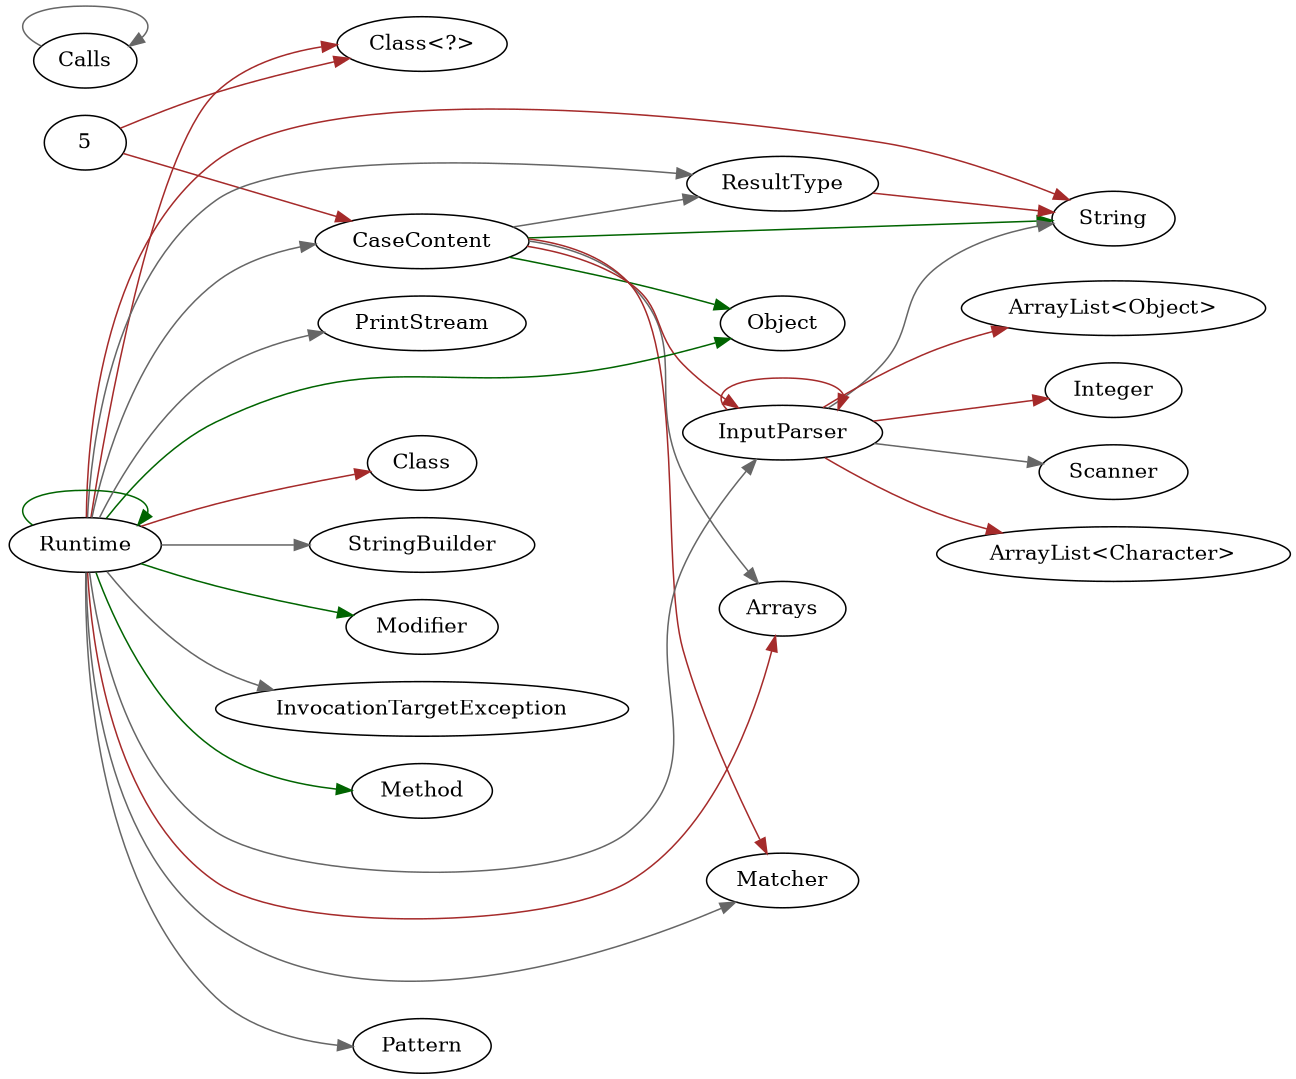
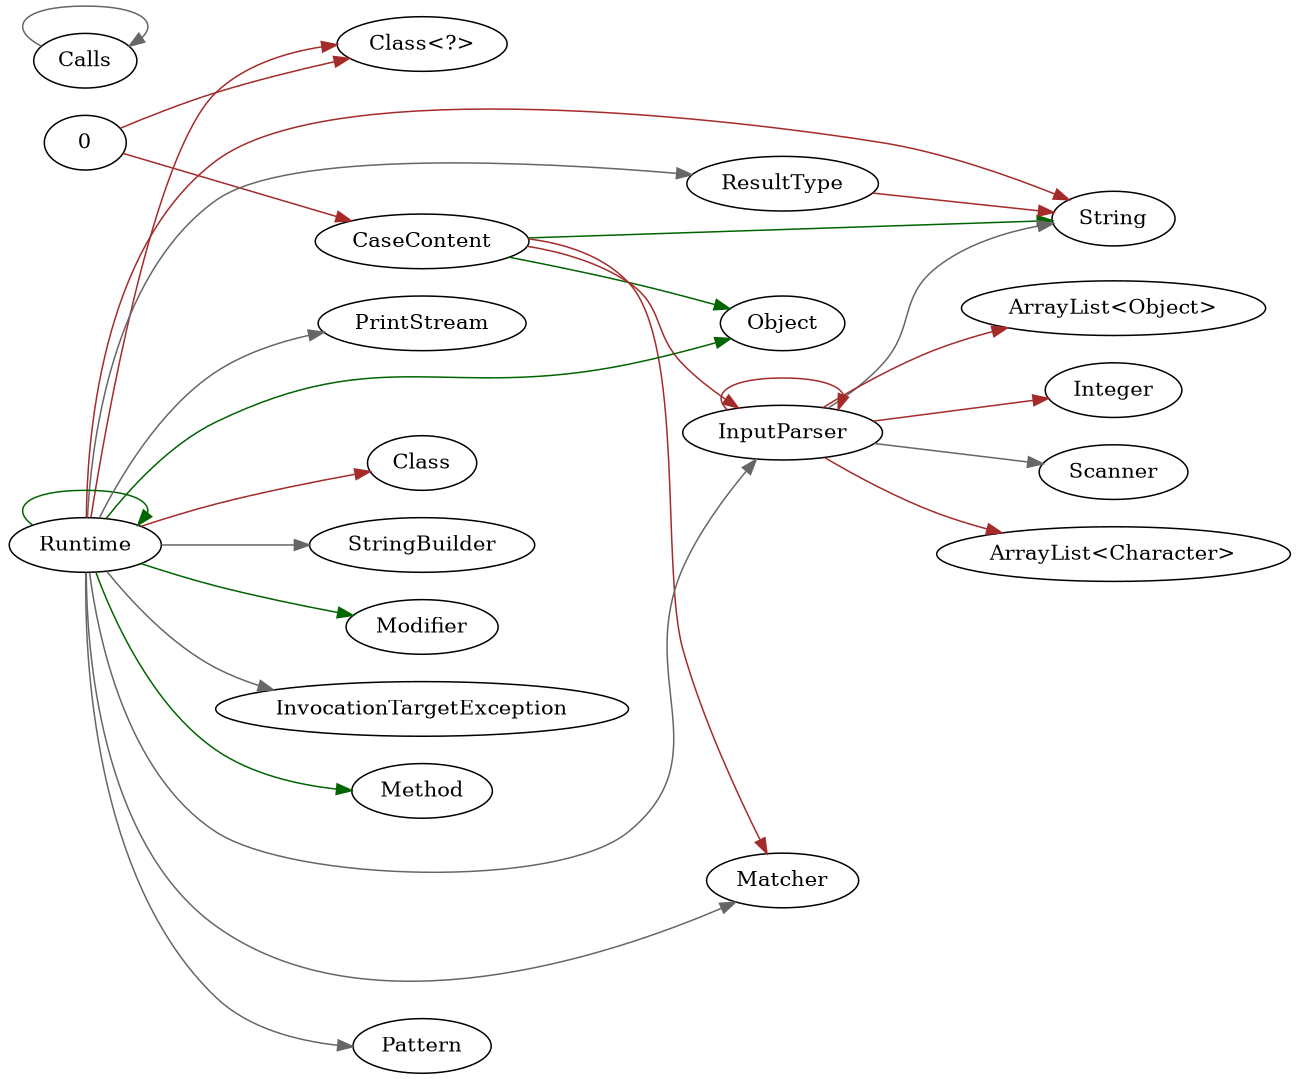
(85, 143) -> (85, 143)
(598, 213) -> none
(158, 349) -> none
(783, 609) -> none
